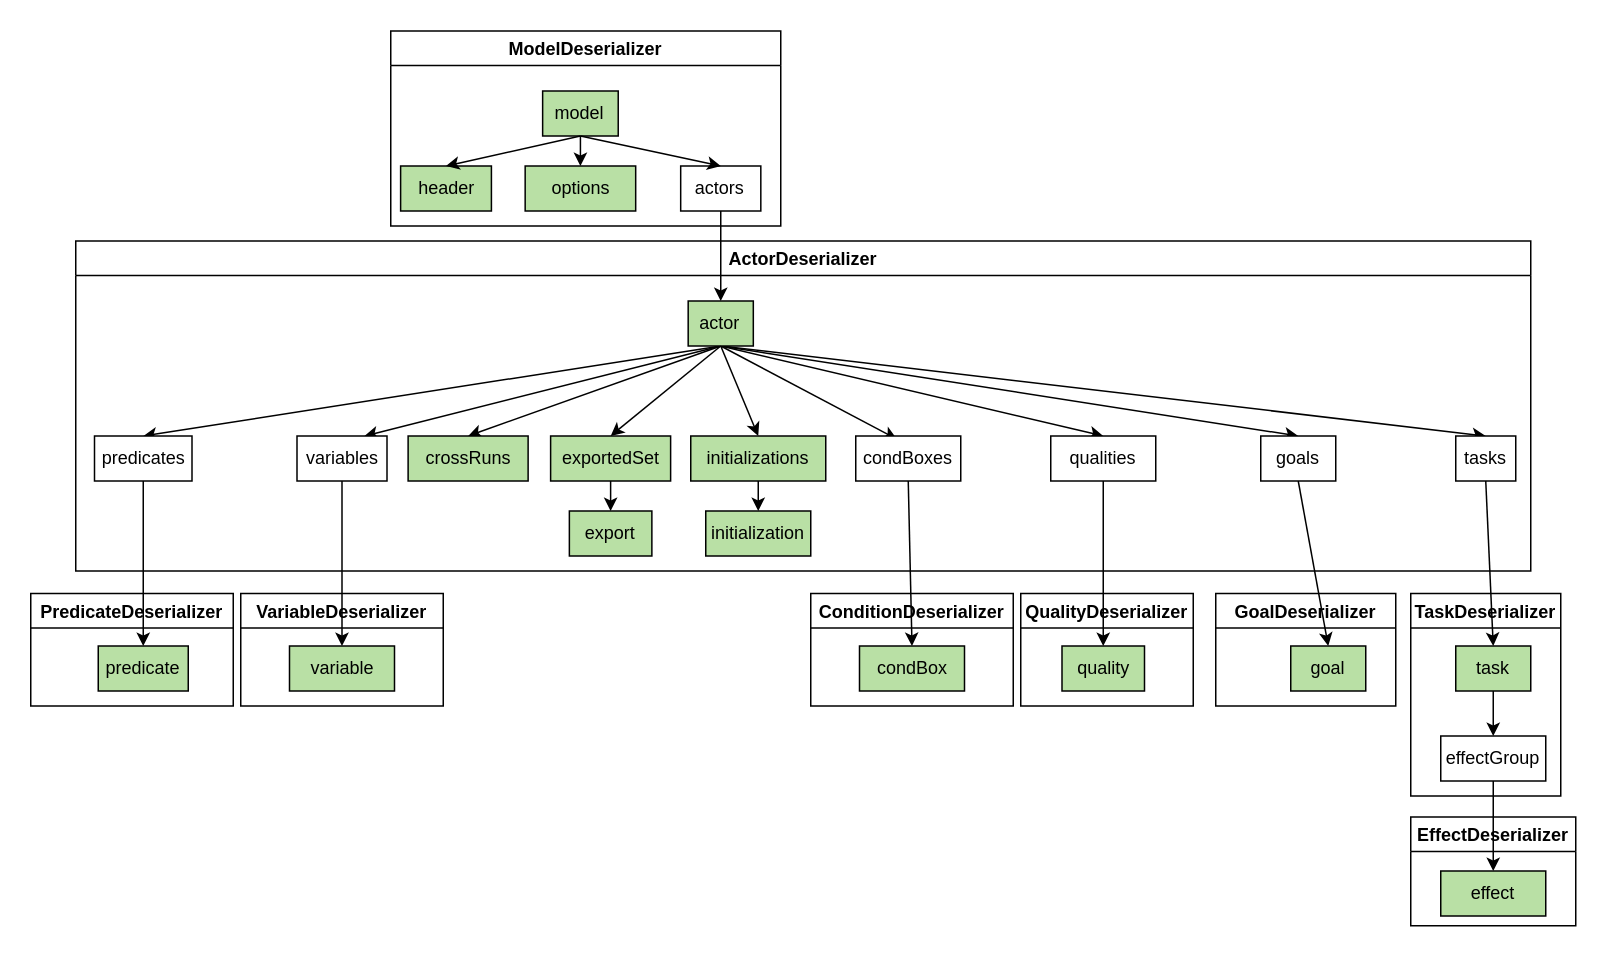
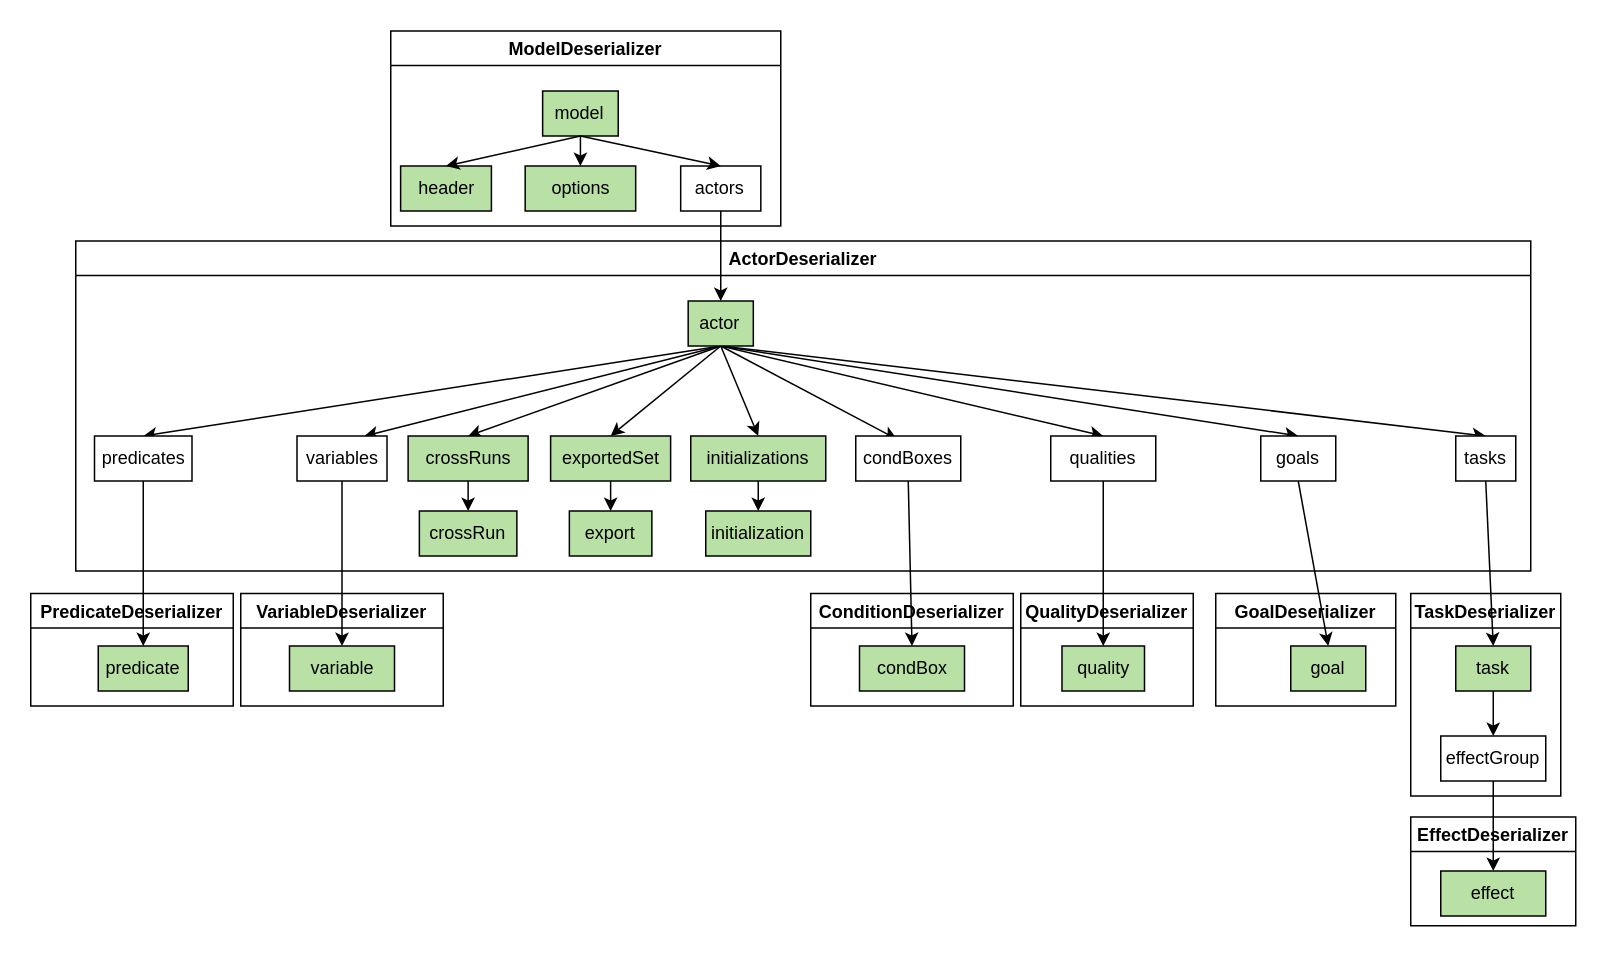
none -> (468, 491)
none -> (468, 533)
